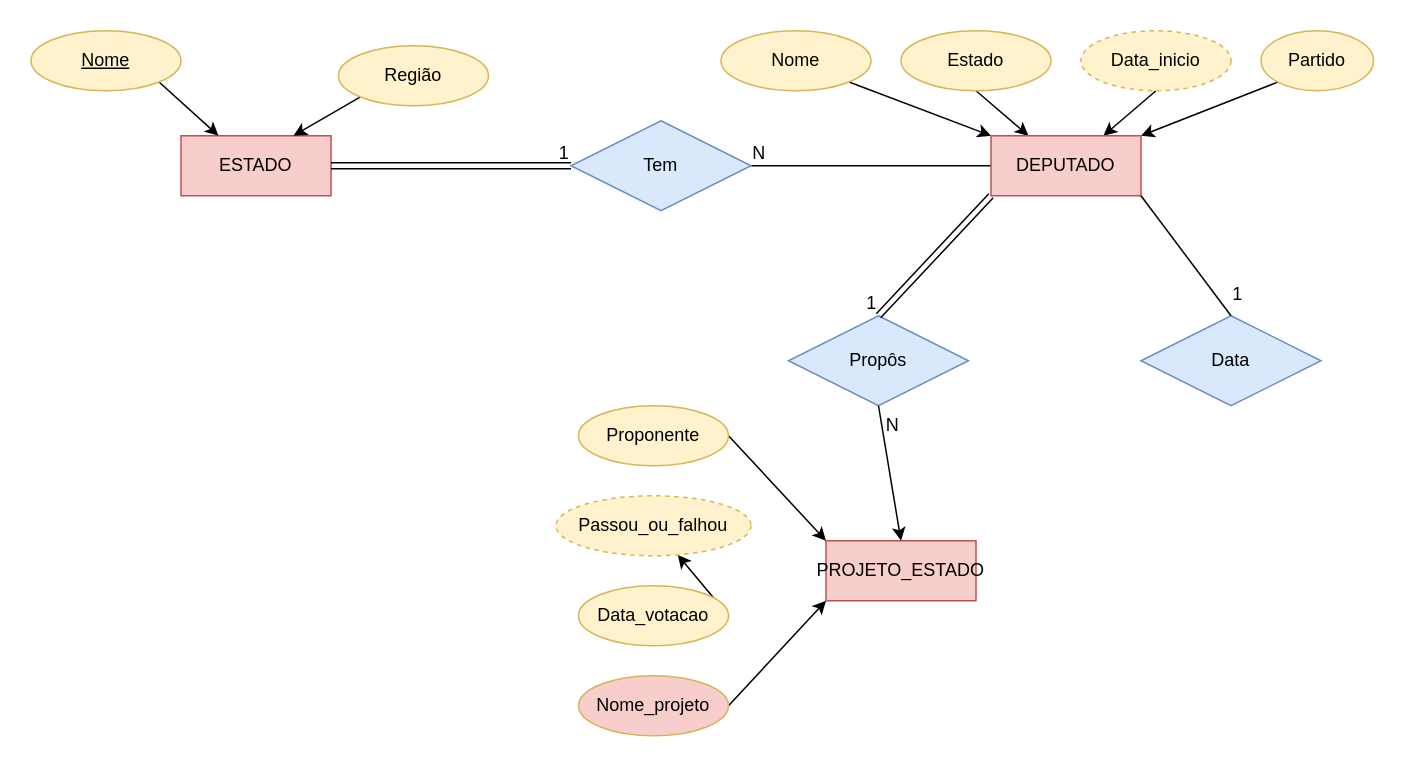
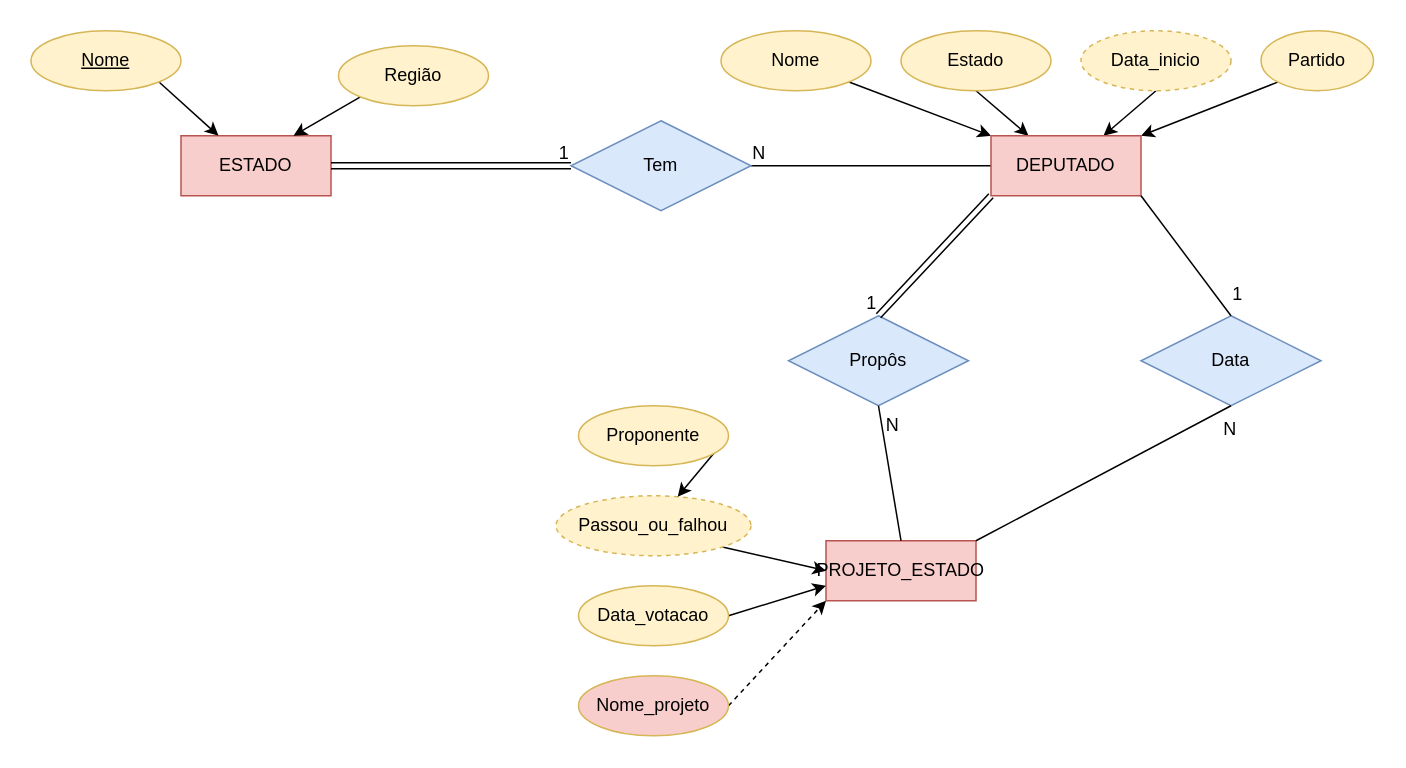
none -> (1103, 473)
(773, 484) -> (699, 471)
(899, 529) -> (899, 533)
none -> (769, 558)
(698, 580) -> (772, 602)
(774, 656) -> (774, 656)
